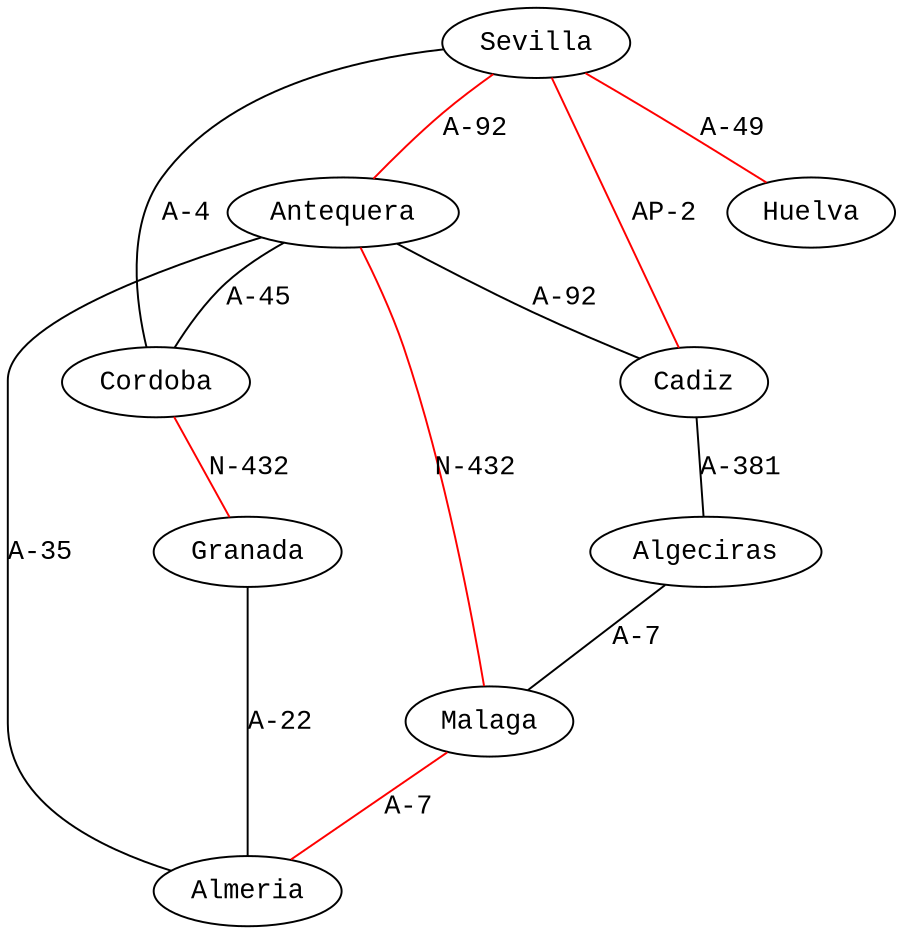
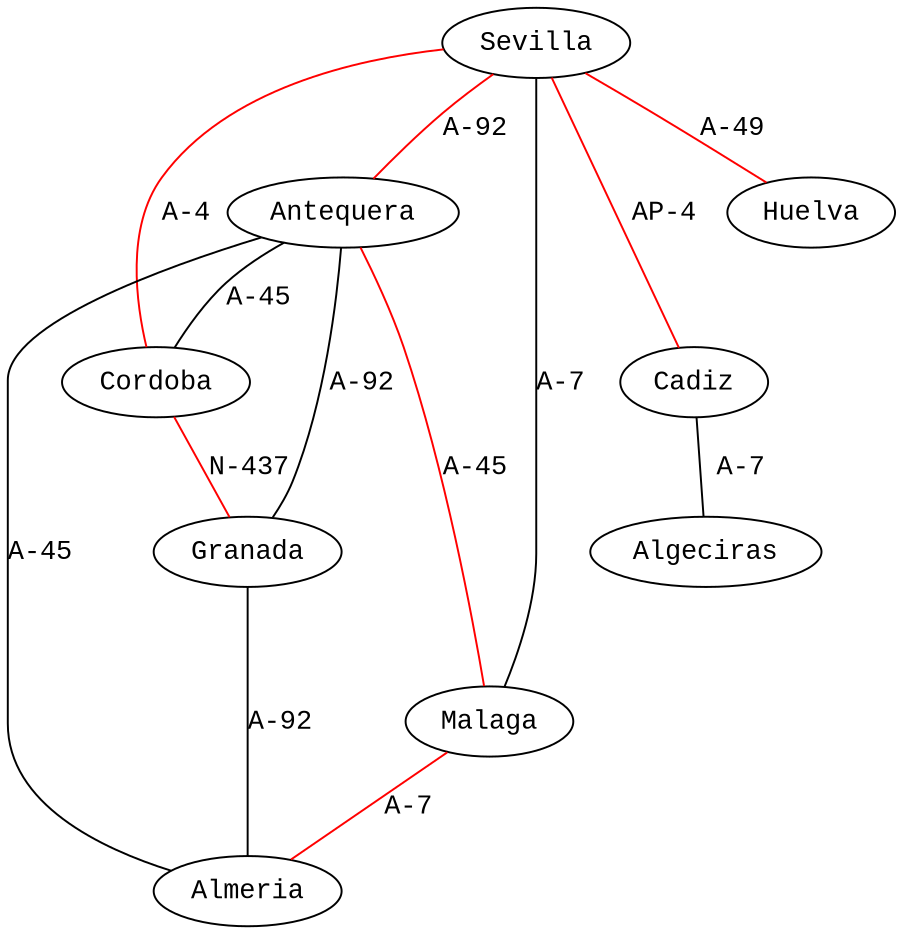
(213, 128) -> (213, 128)
(665, 213) -> (665, 213)
(517, 305) -> (321, 386)
(250, 467) -> (250, 467)
(476, 467) -> (476, 467)
(741, 467) -> (741, 467)
(41, 552) -> (41, 552)
(596, 638) -> (536, 385)
(281, 722) -> (281, 722)
